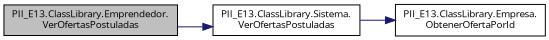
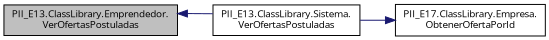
(470, 20) -> (470, 20)
(190, 27) -> (200, 14)
